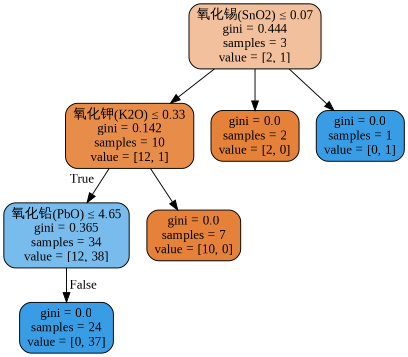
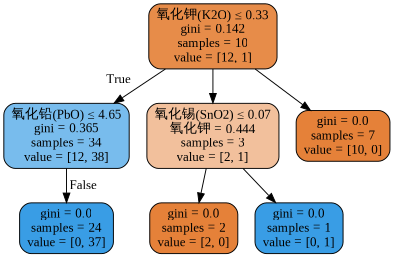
(255, 29) -> (213, 128)
(196, 83) -> (213, 81)
